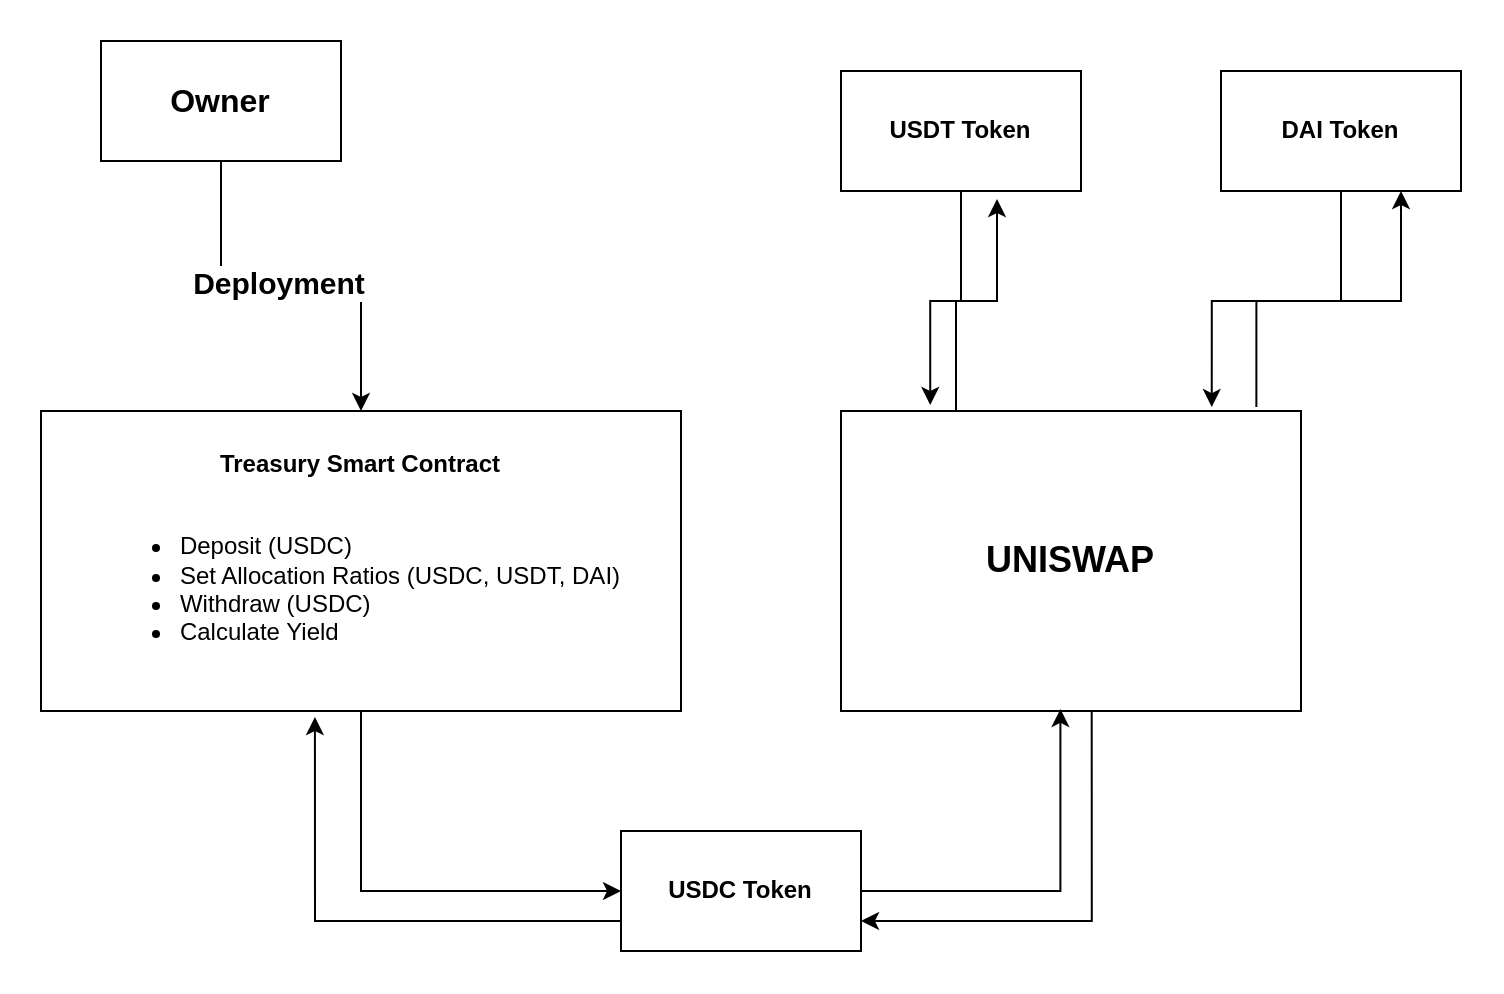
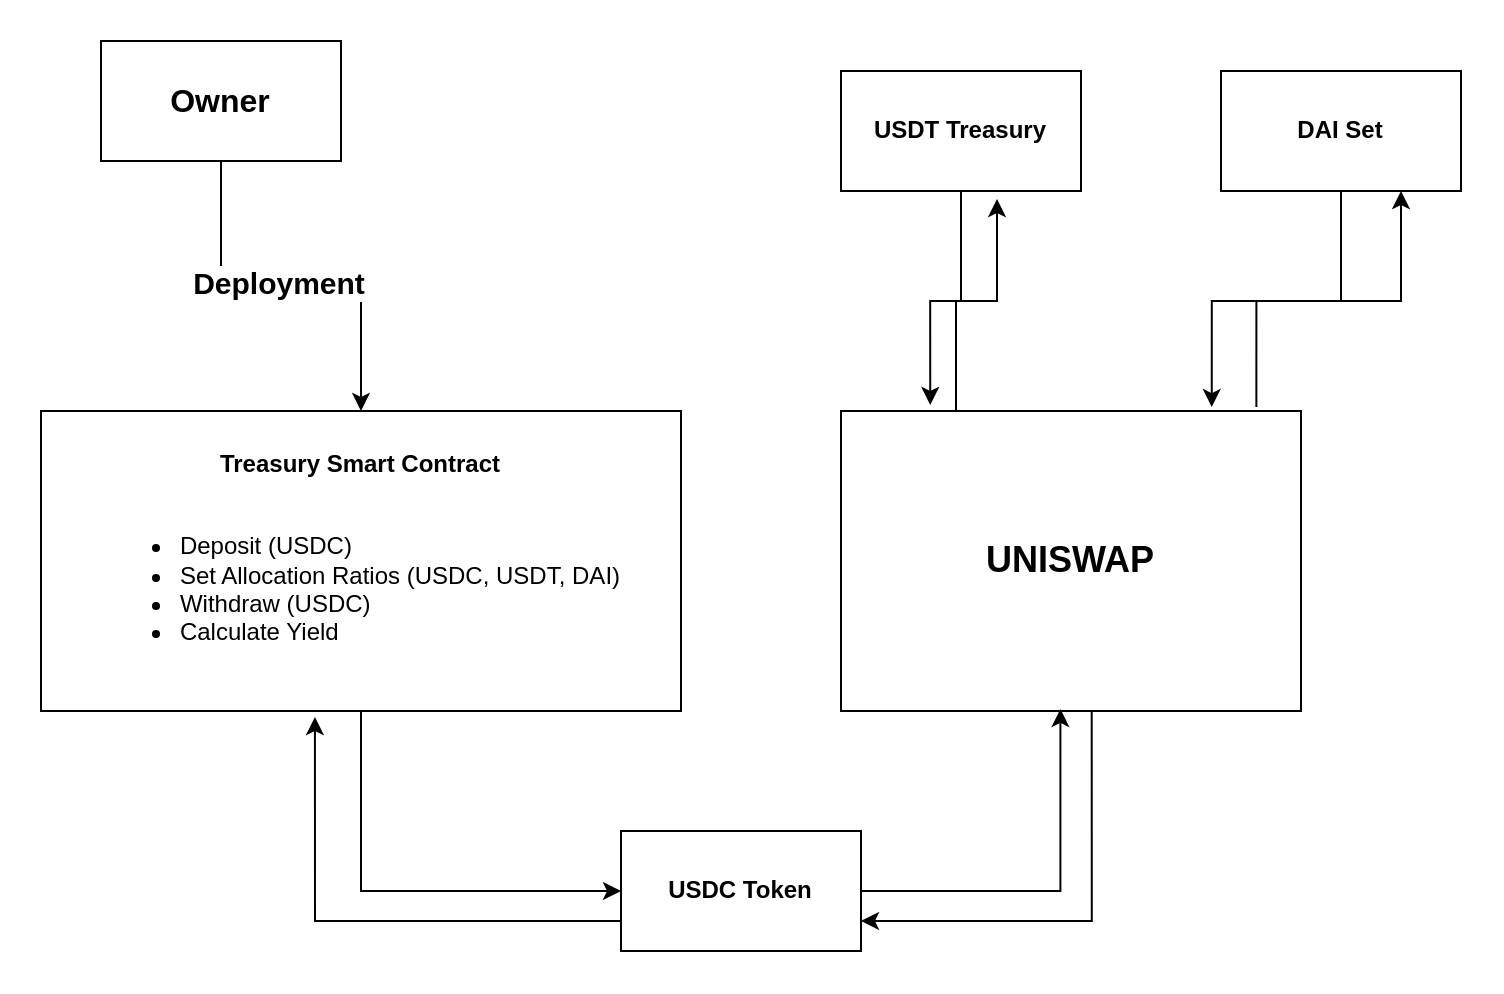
(961, 131) -> (961, 131)
(1341, 131) -> (1341, 131)
